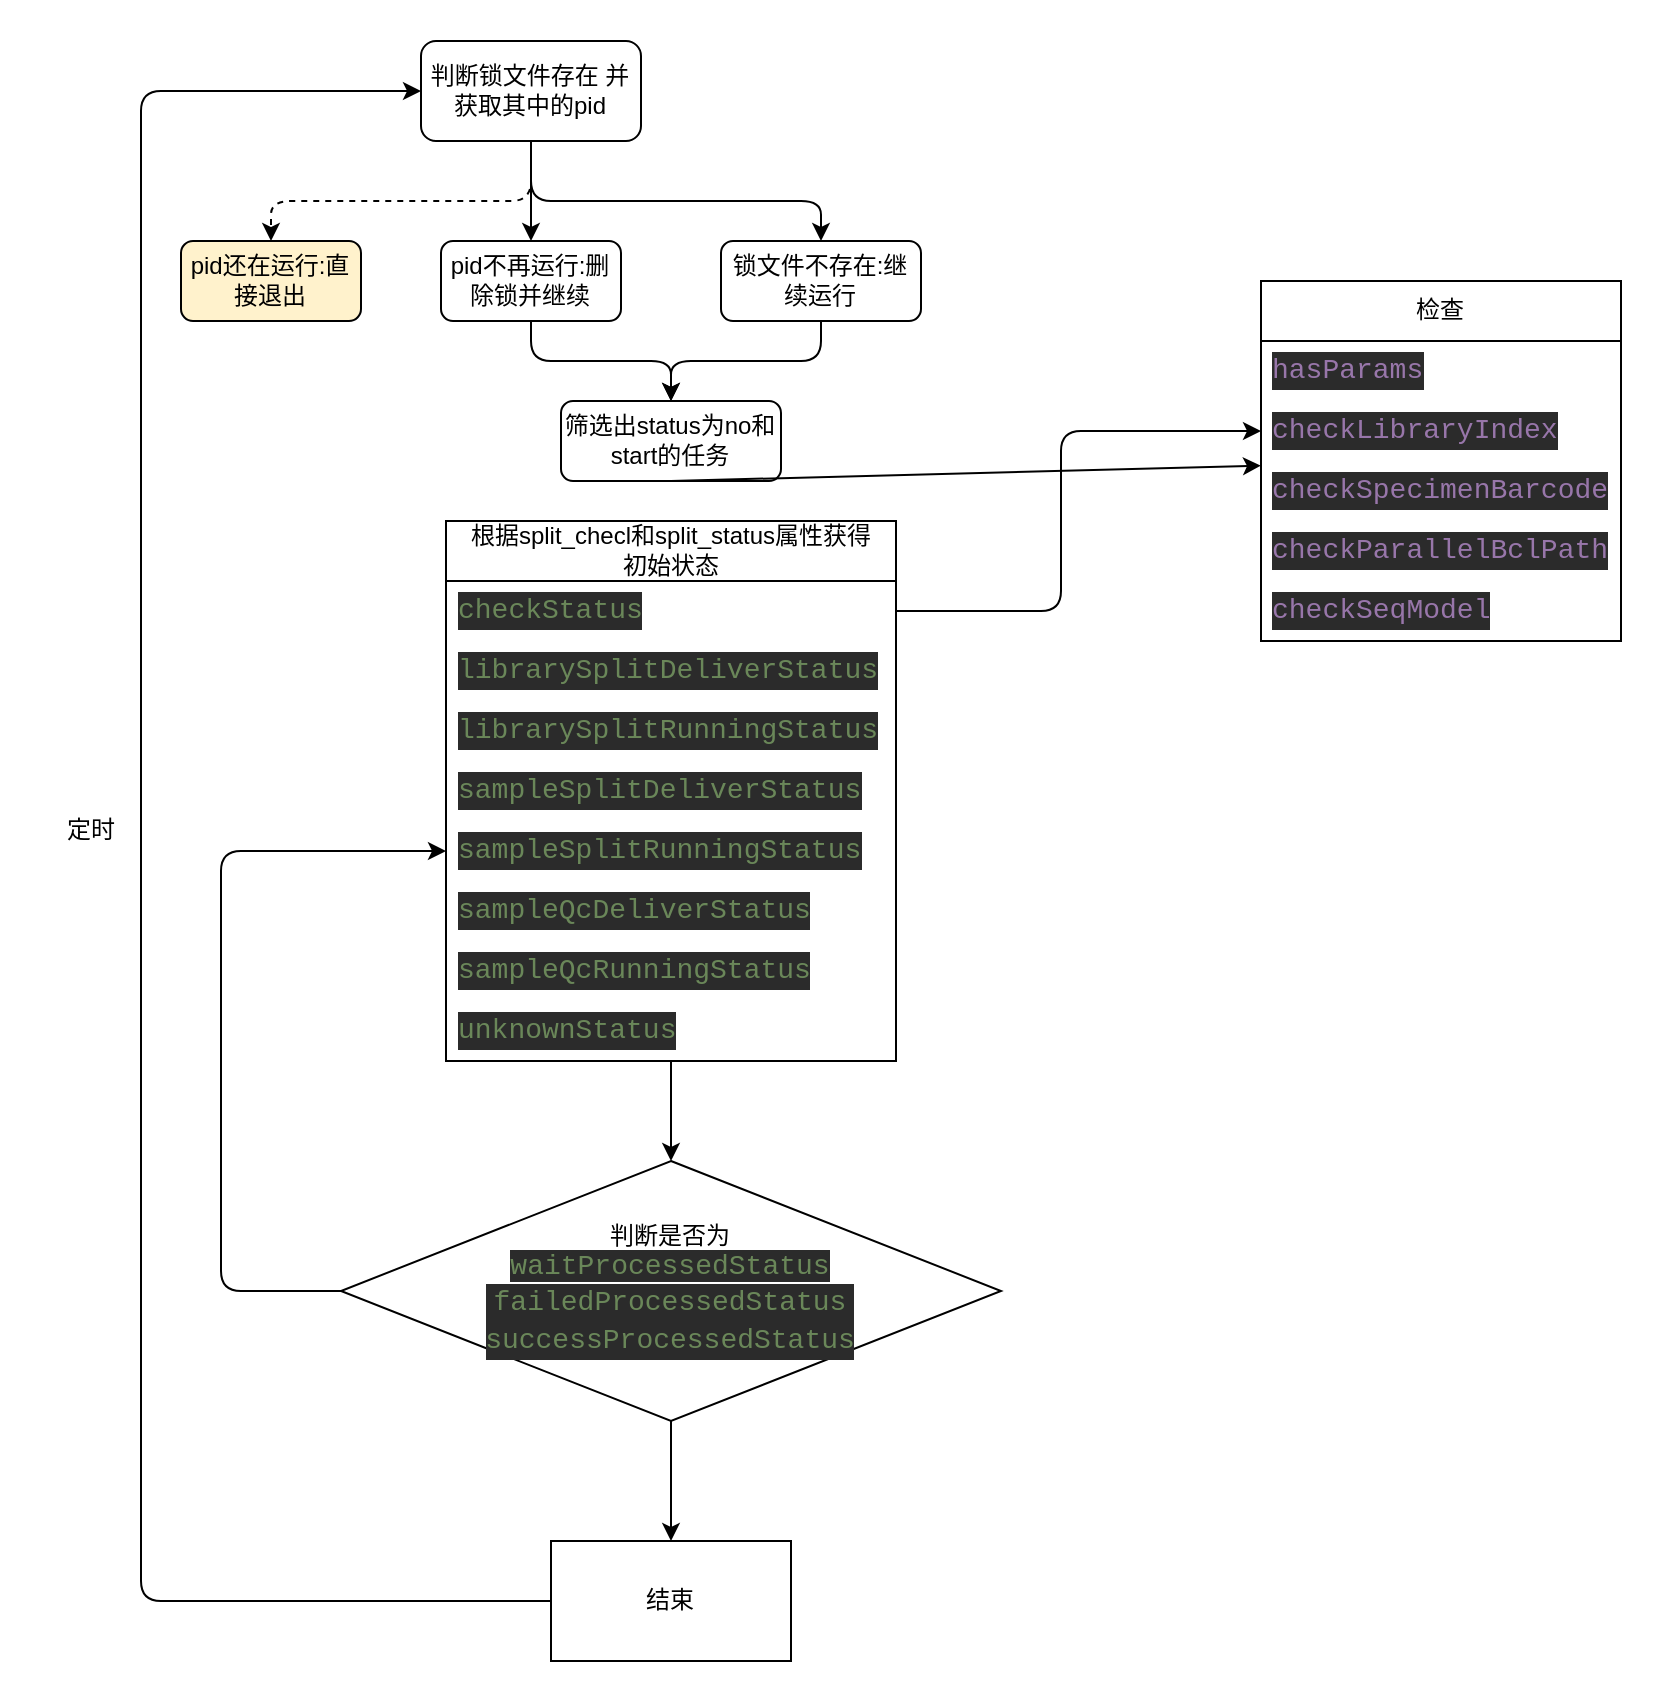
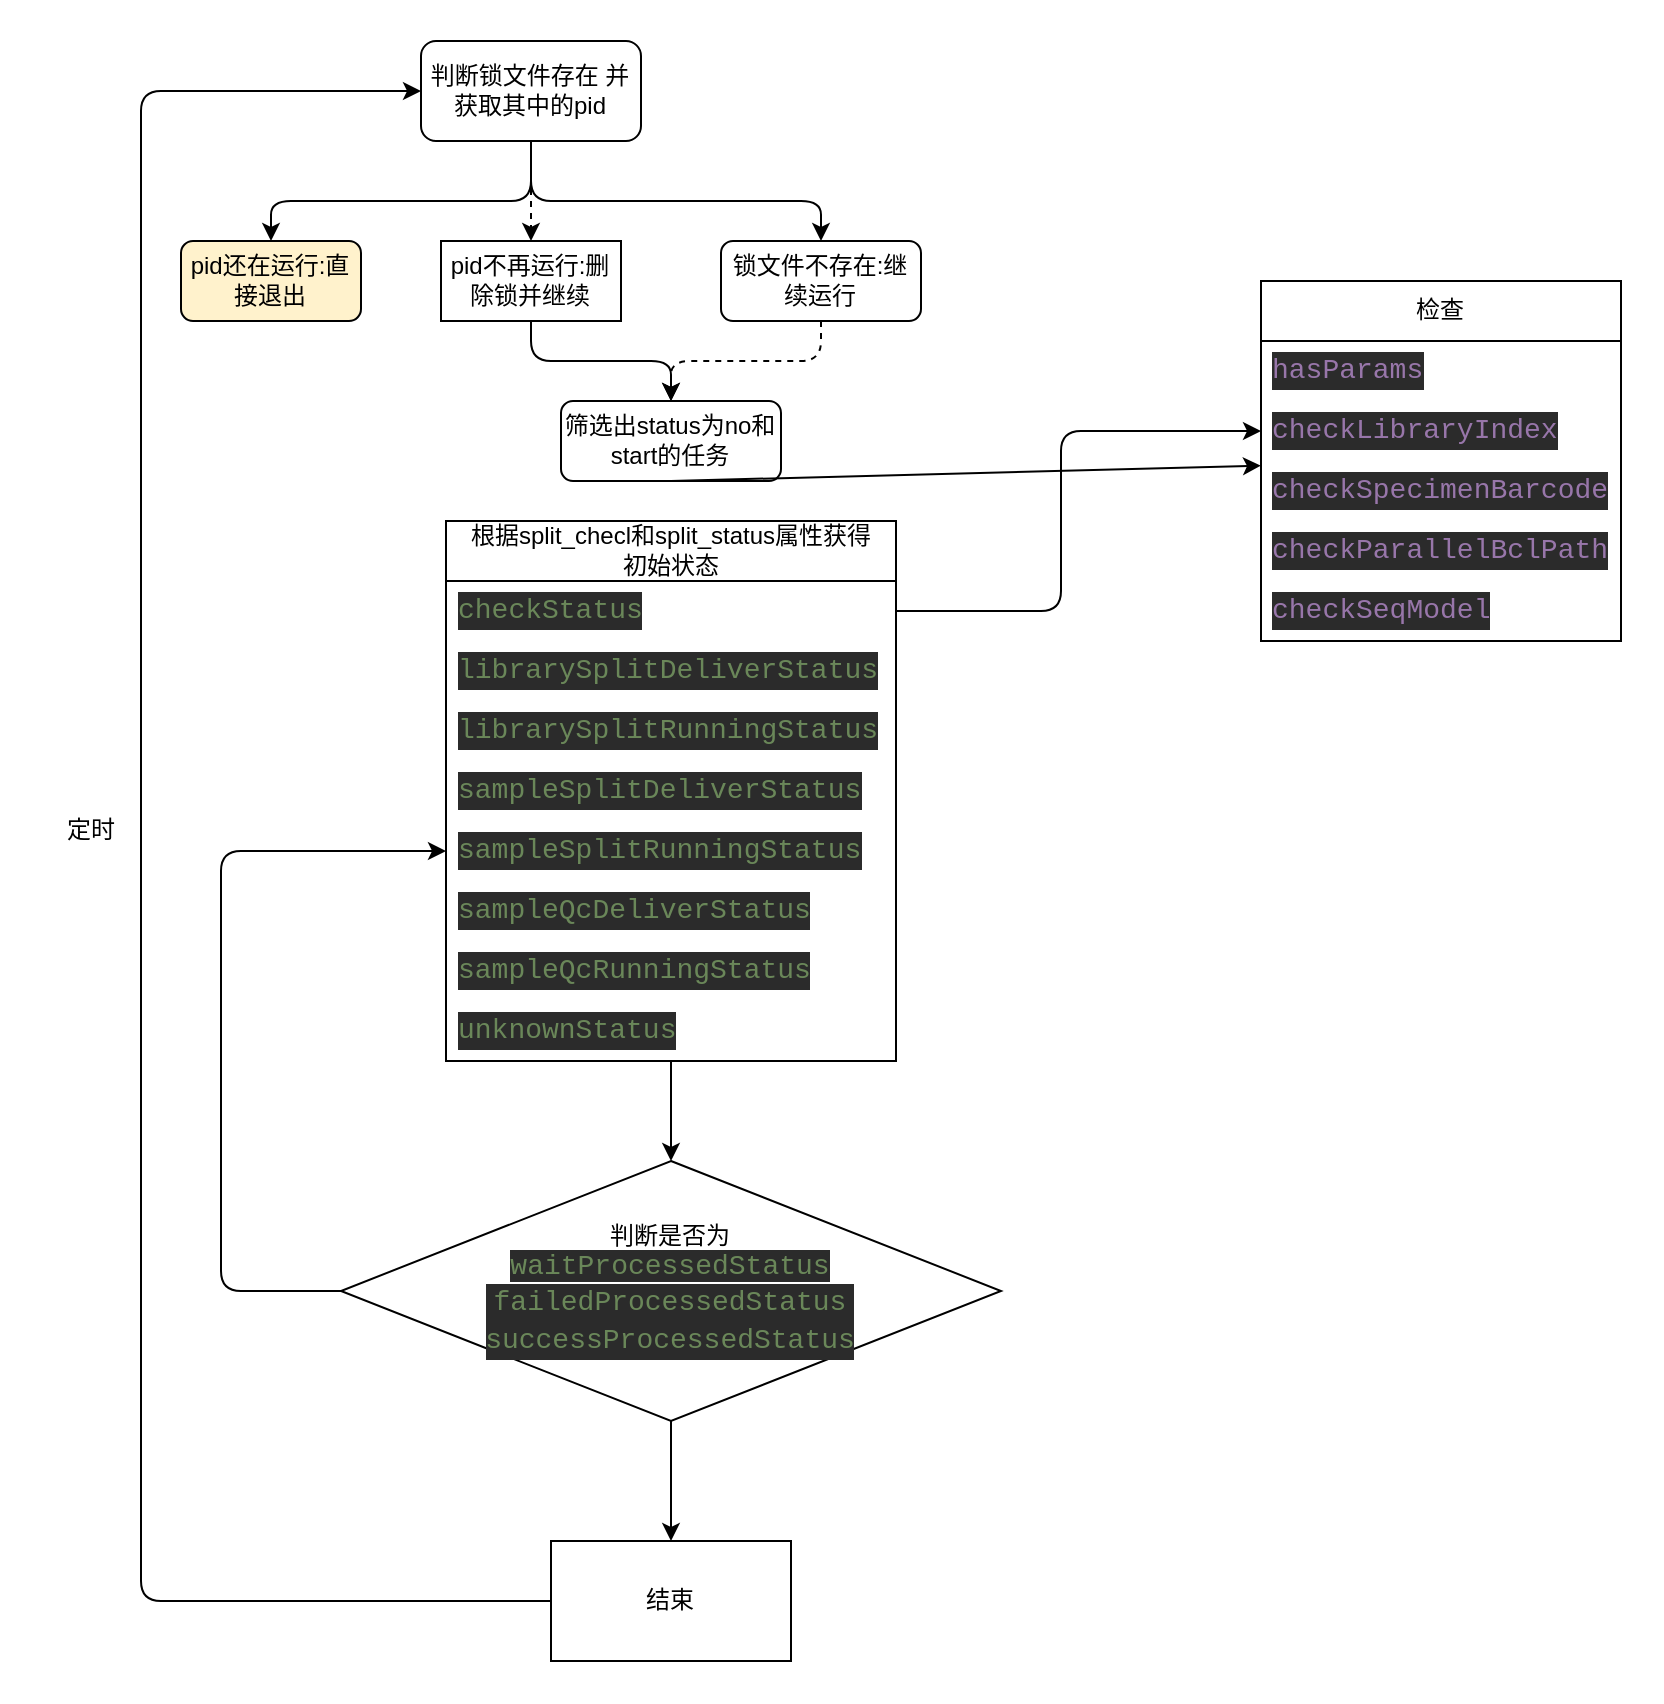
(391, 201) -> (391, 201)
(531, 210) -> (531, 210)
(531, 281) -> (531, 281)
(759, 361) -> (759, 361)
